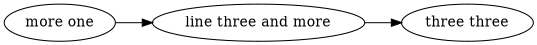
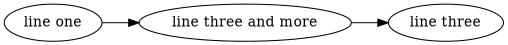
(60, 23) -> (53, 23)
(467, 23) -> (446, 23)
